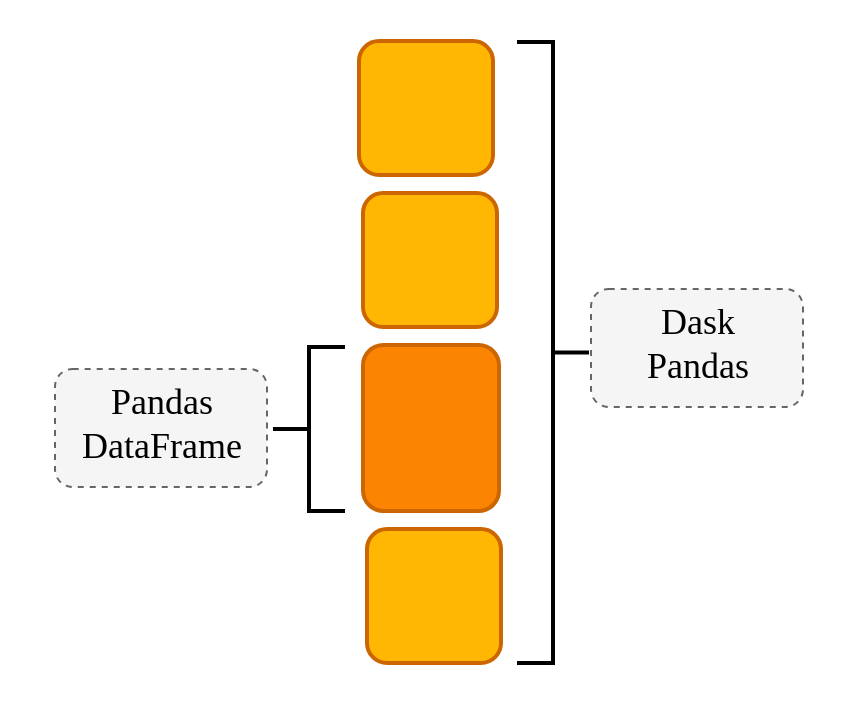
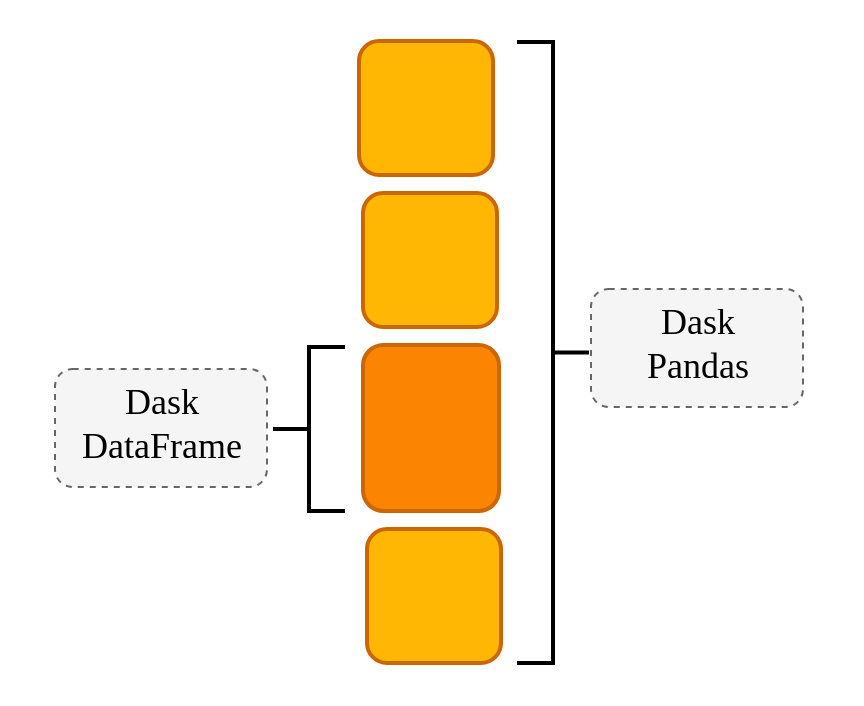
(163, 425) -> (163, 425)
